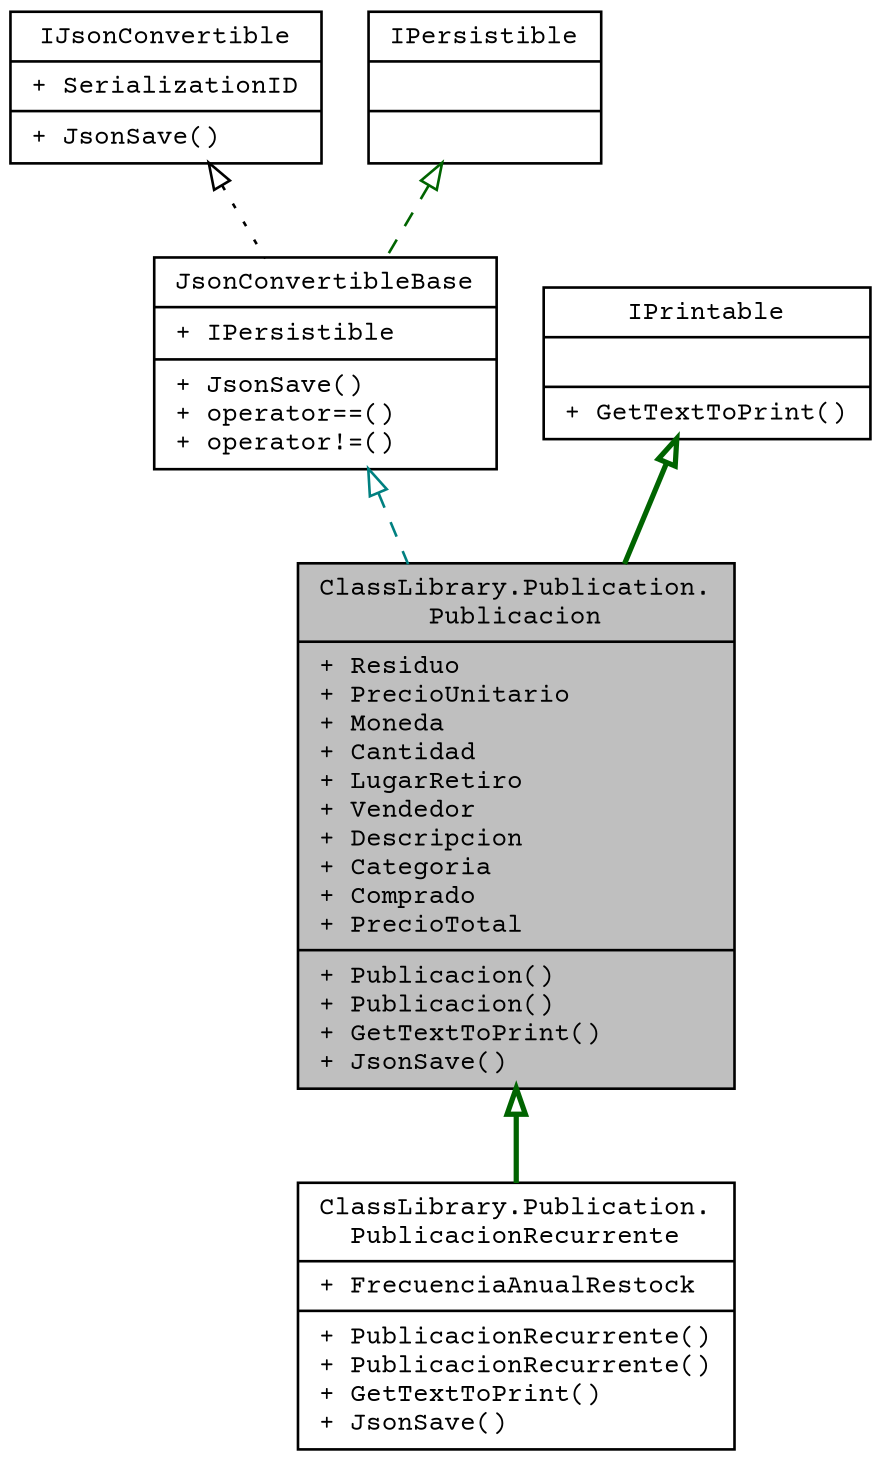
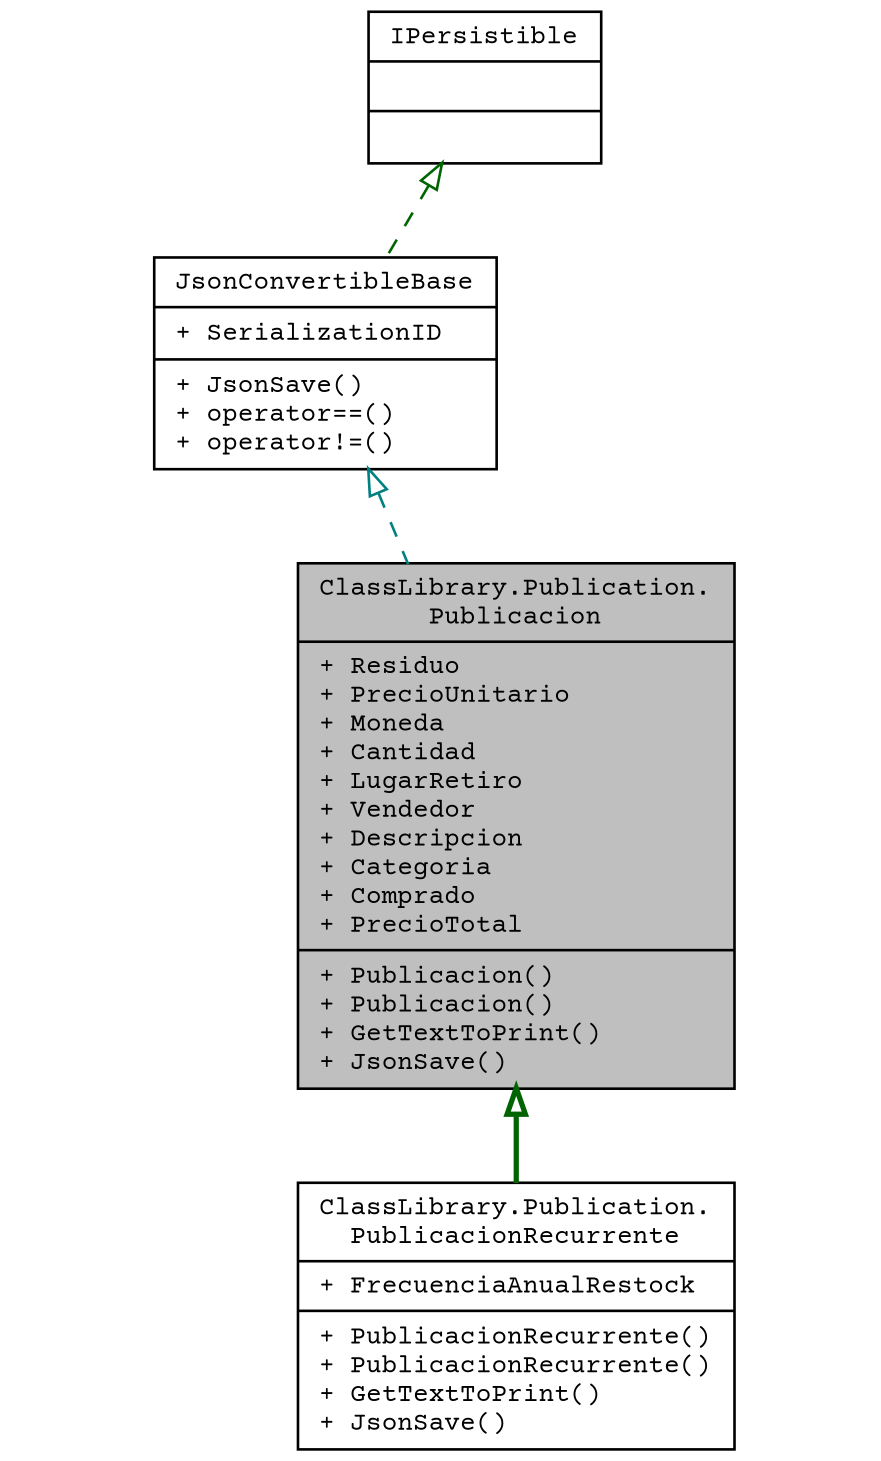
(166, 88) -> none
(286, 332) -> (310, 332)
(707, 363) -> none
